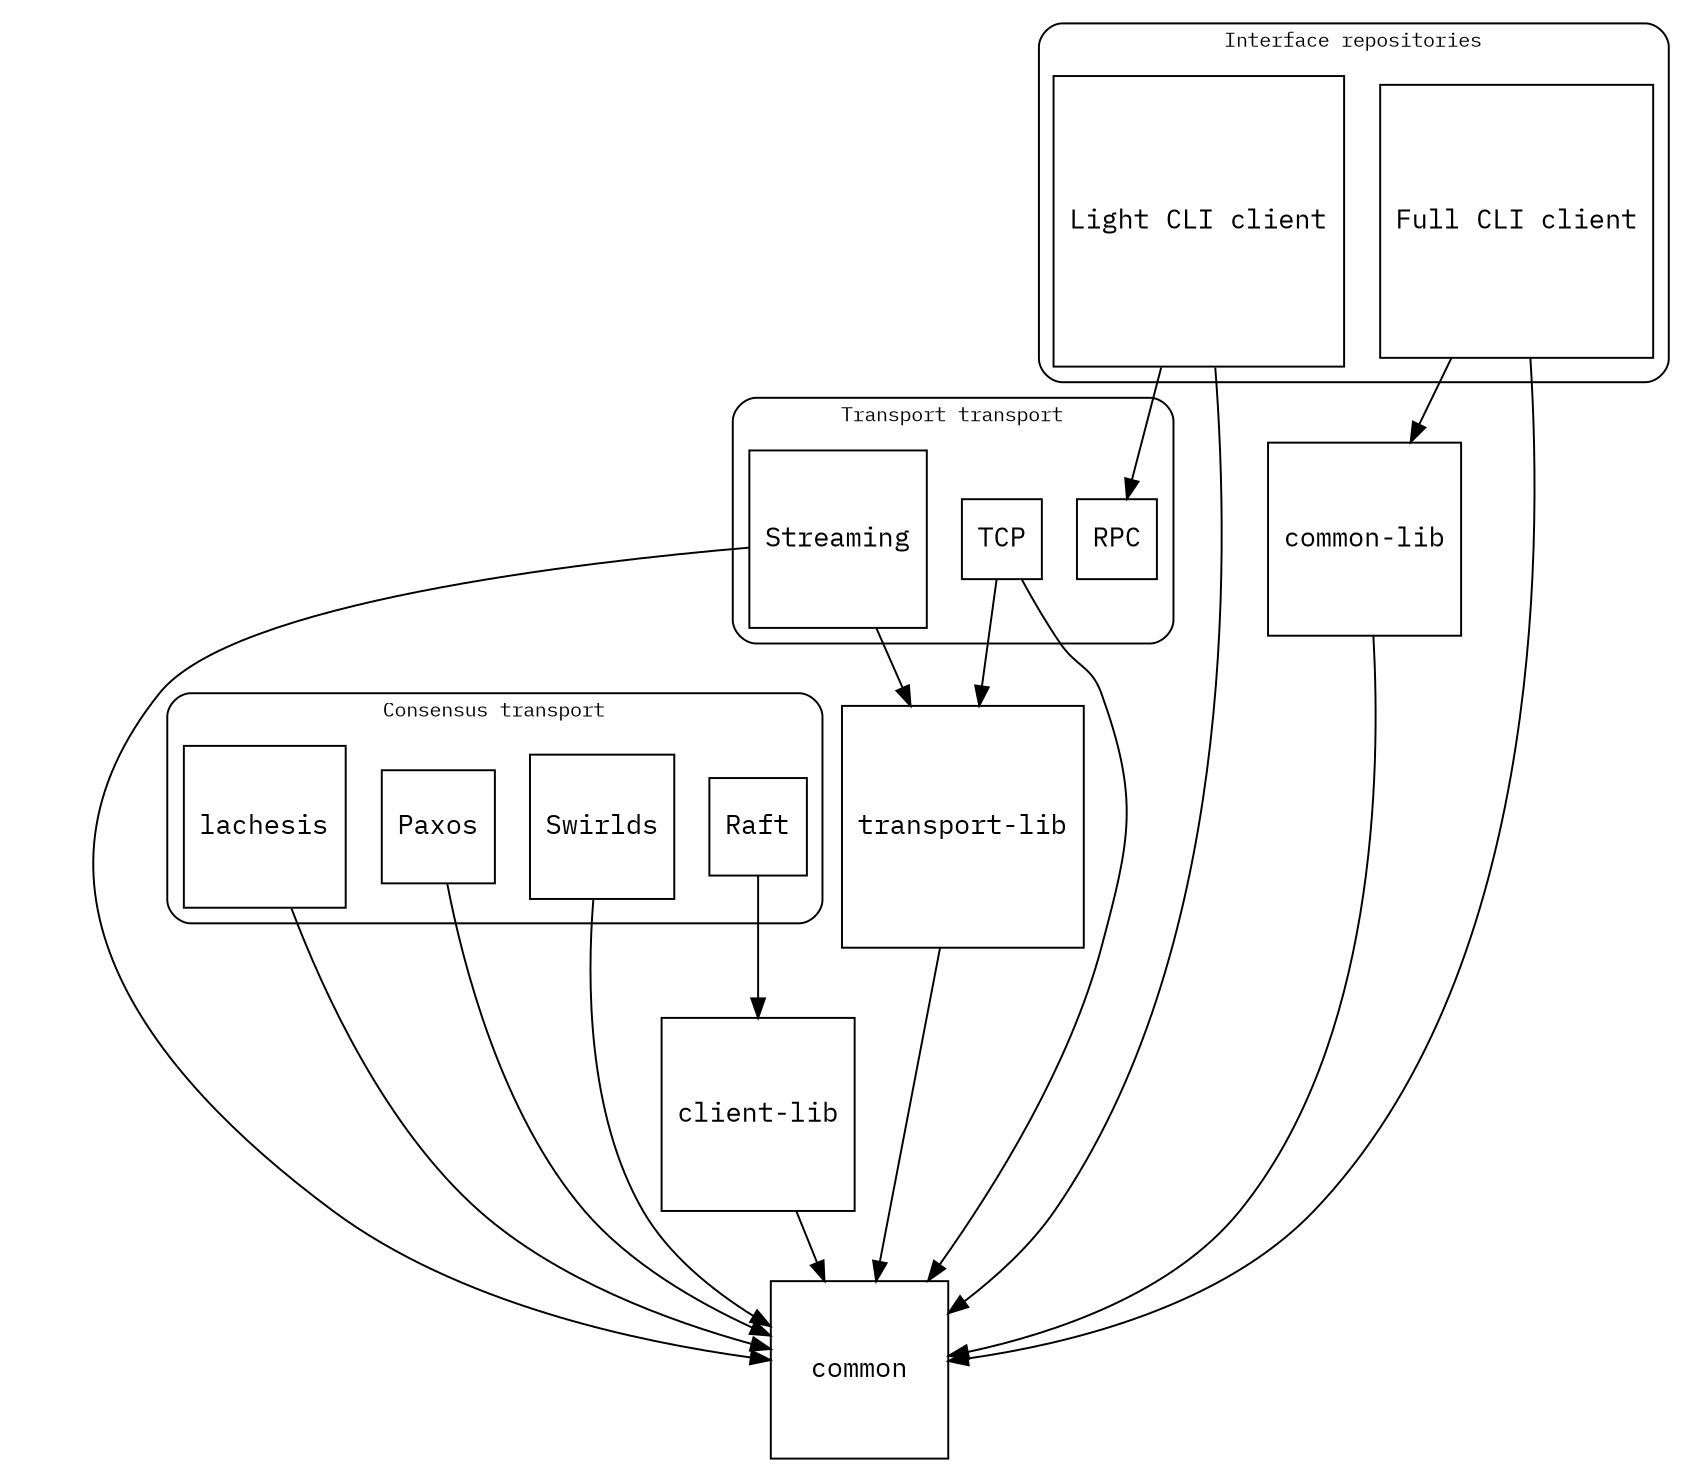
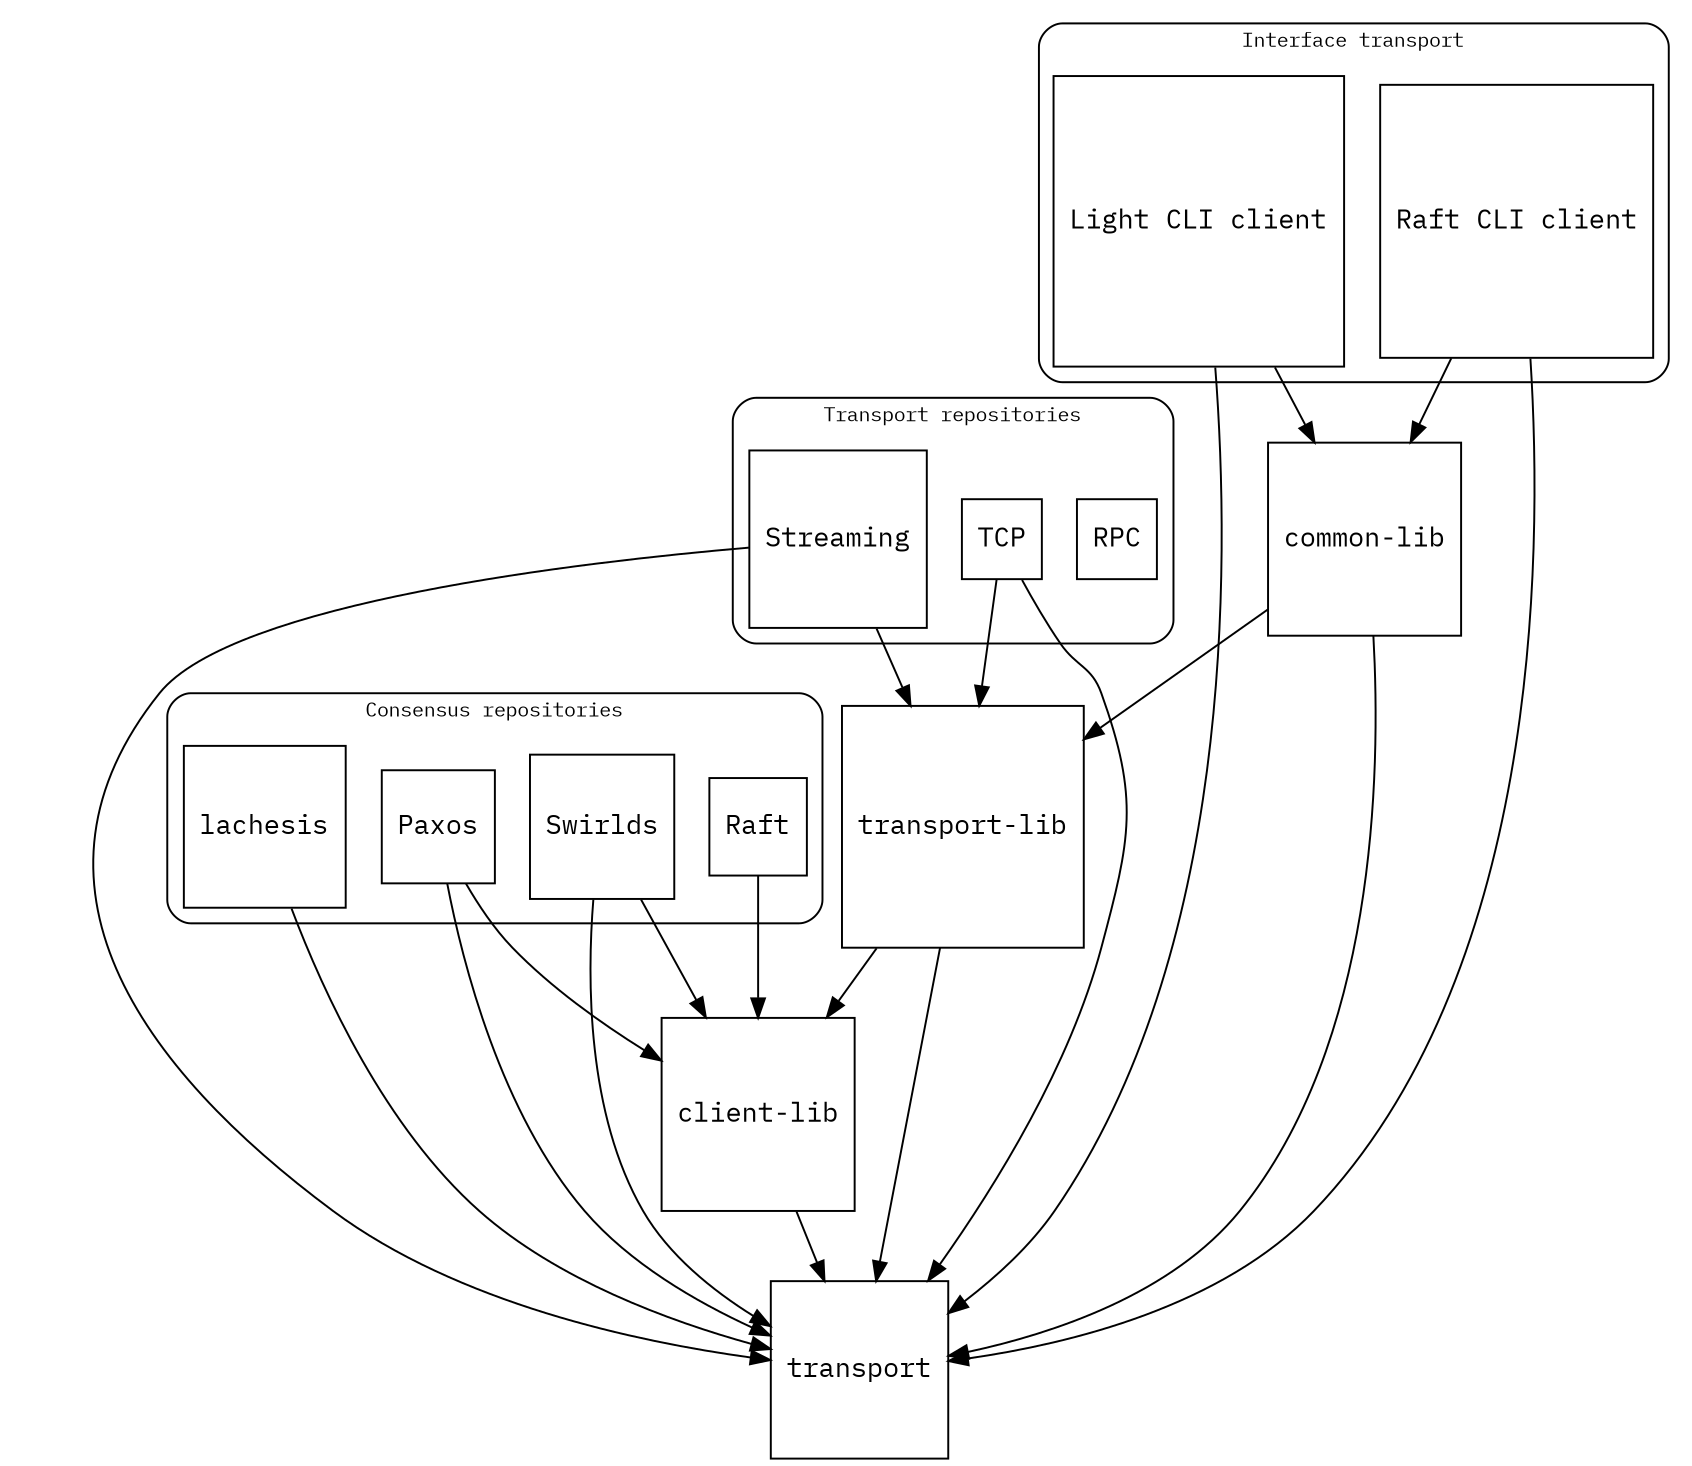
(1354, 42) -> (1354, 42)
(1517, 221) -> (1517, 221)
(953, 416) -> (953, 416)
(1147, 423) -> (1290, 396)
none -> (1184, 669)
(495, 712) -> (495, 712)
none -> (669, 950)
none -> (858, 975)
none -> (545, 978)
(860, 1370) -> (860, 1370)
